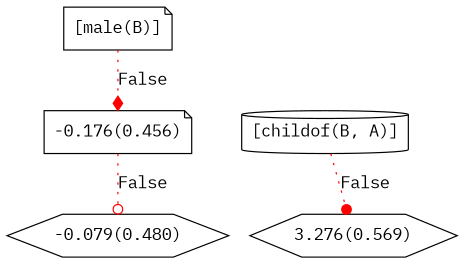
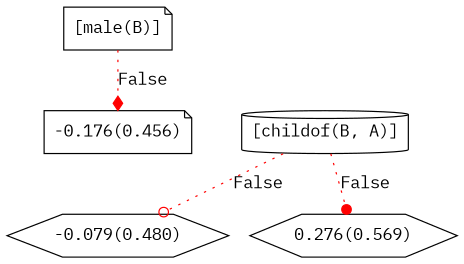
(118, 179) -> (226, 182)
(354, 236) -> (354, 236)
